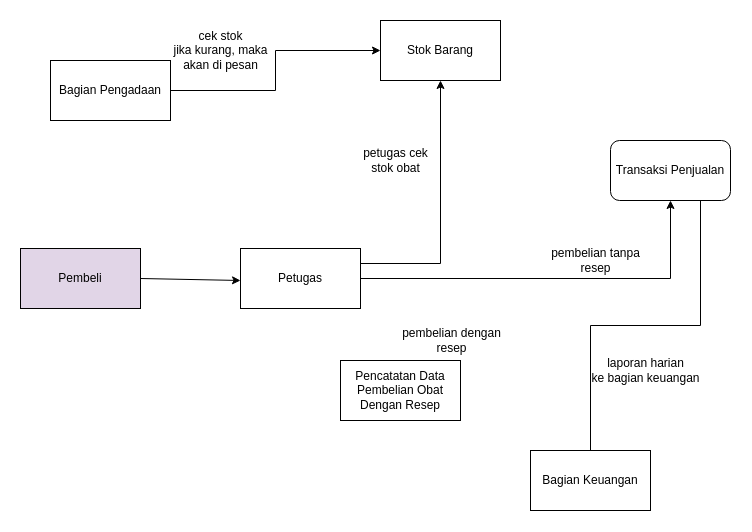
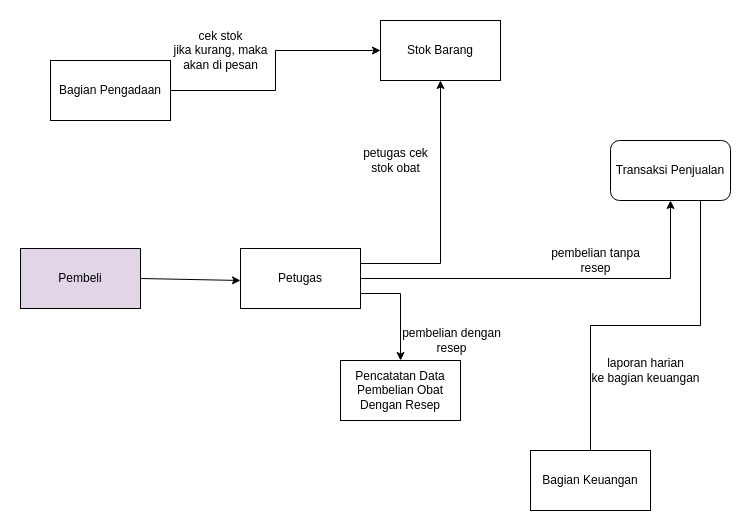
none -> (401, 304)
